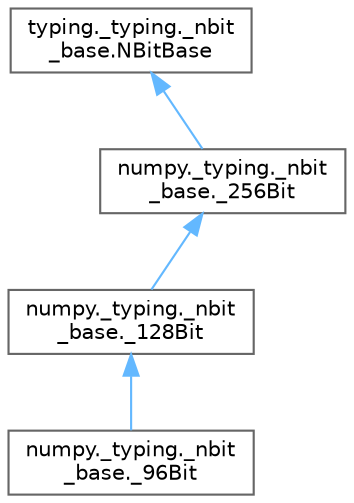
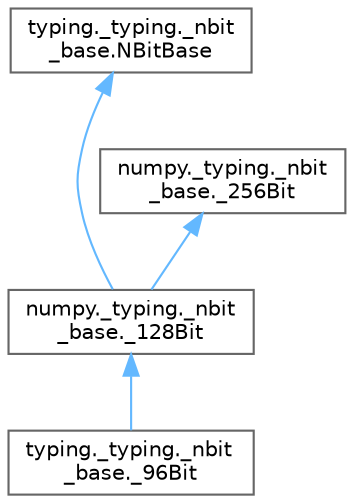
(183, 120) -> (78, 192)
(131, 463) -> (131, 463)
